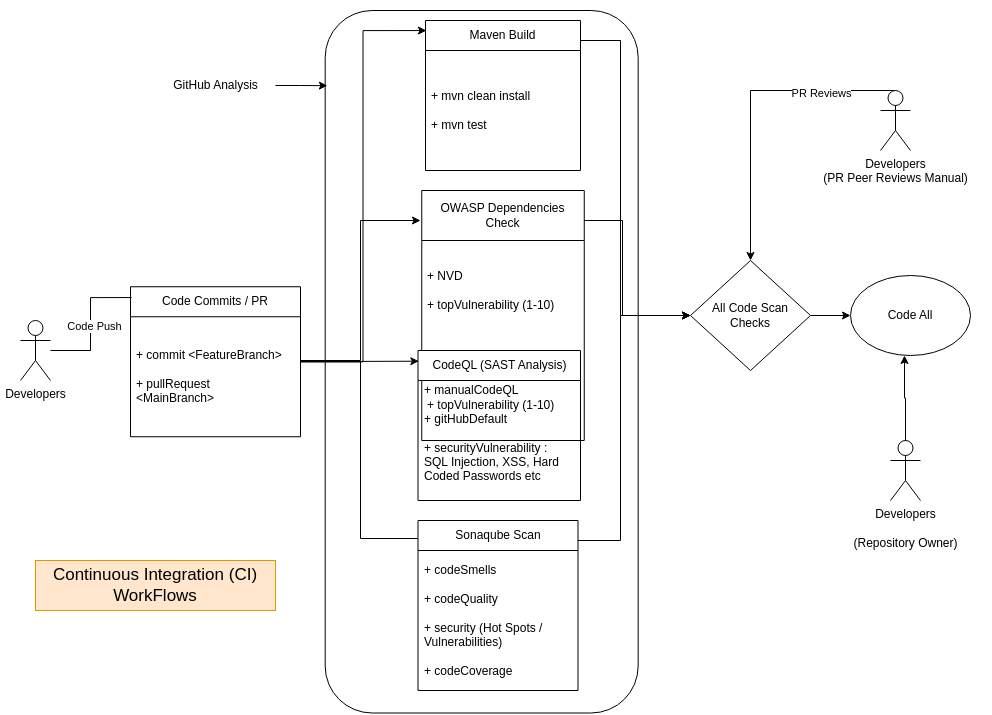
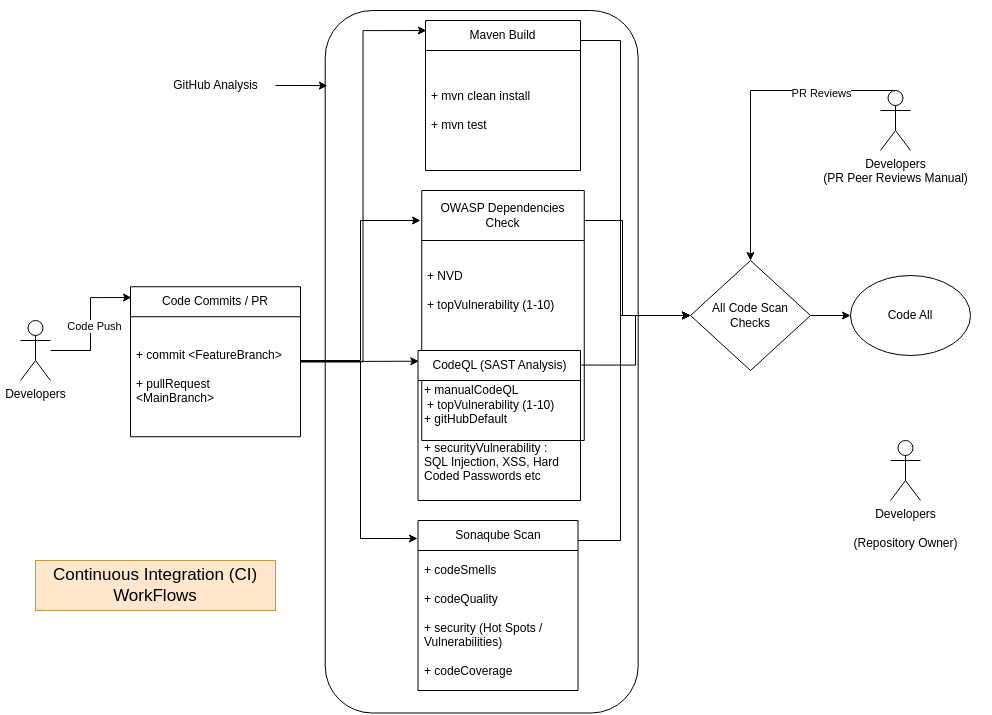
(125, 298) -> (123, 298)
none -> (632, 365)
(906, 401) -> none
(411, 539) -> (409, 539)
